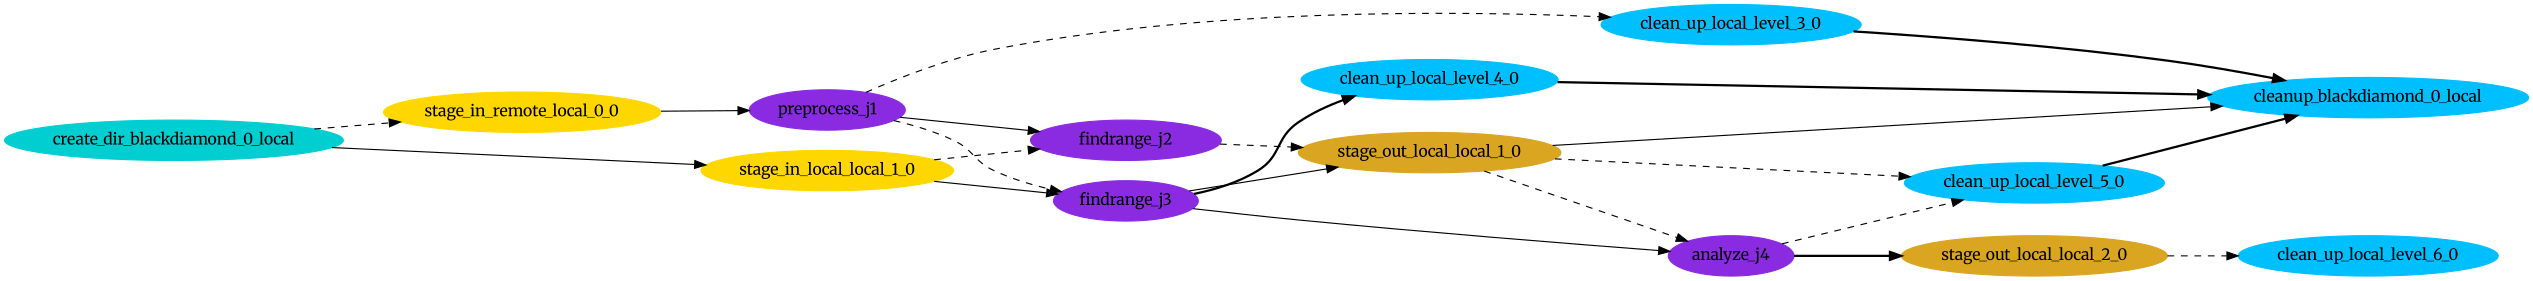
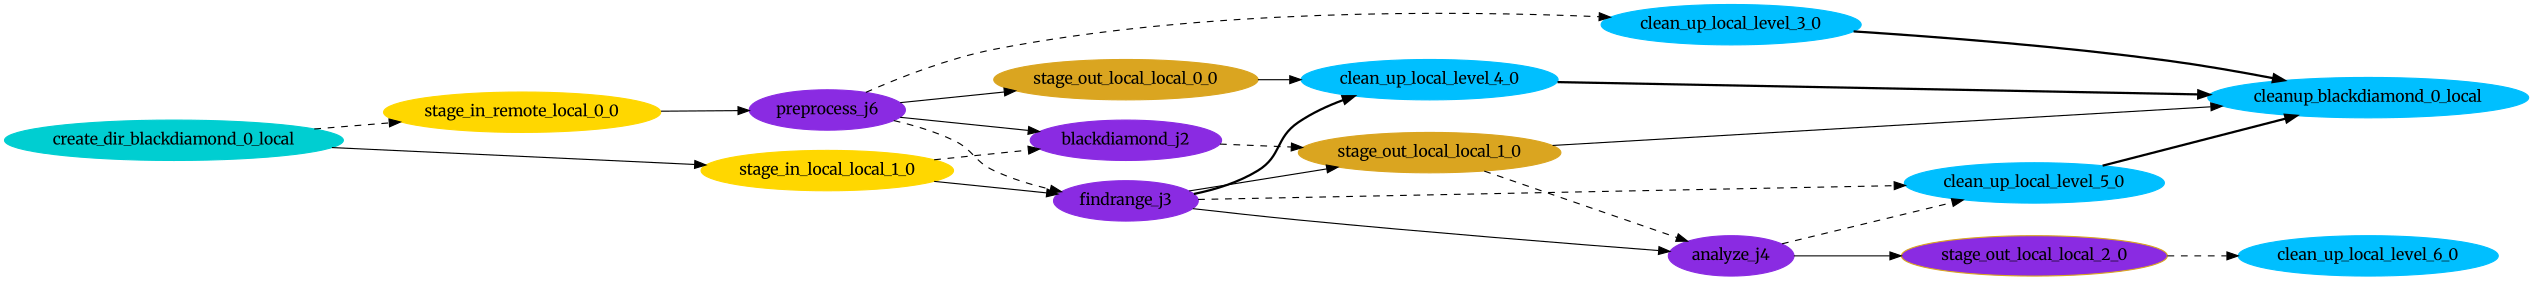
none -> (1126, 80)
(827, 110) -> (827, 110)
(1126, 140) -> (1126, 140)
(1727, 168) -> (1511, 193)
(1842, 256) -> (1842, 256)
(2034, 256) -> (2034, 256)
